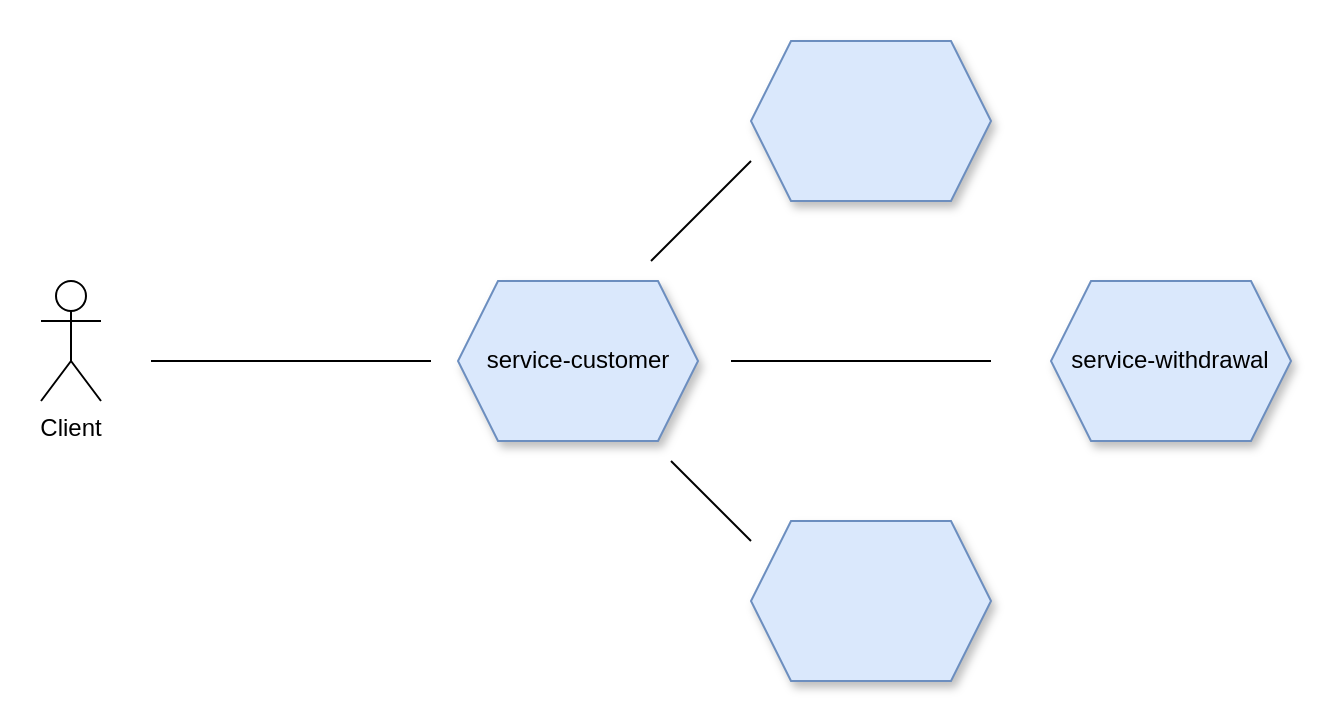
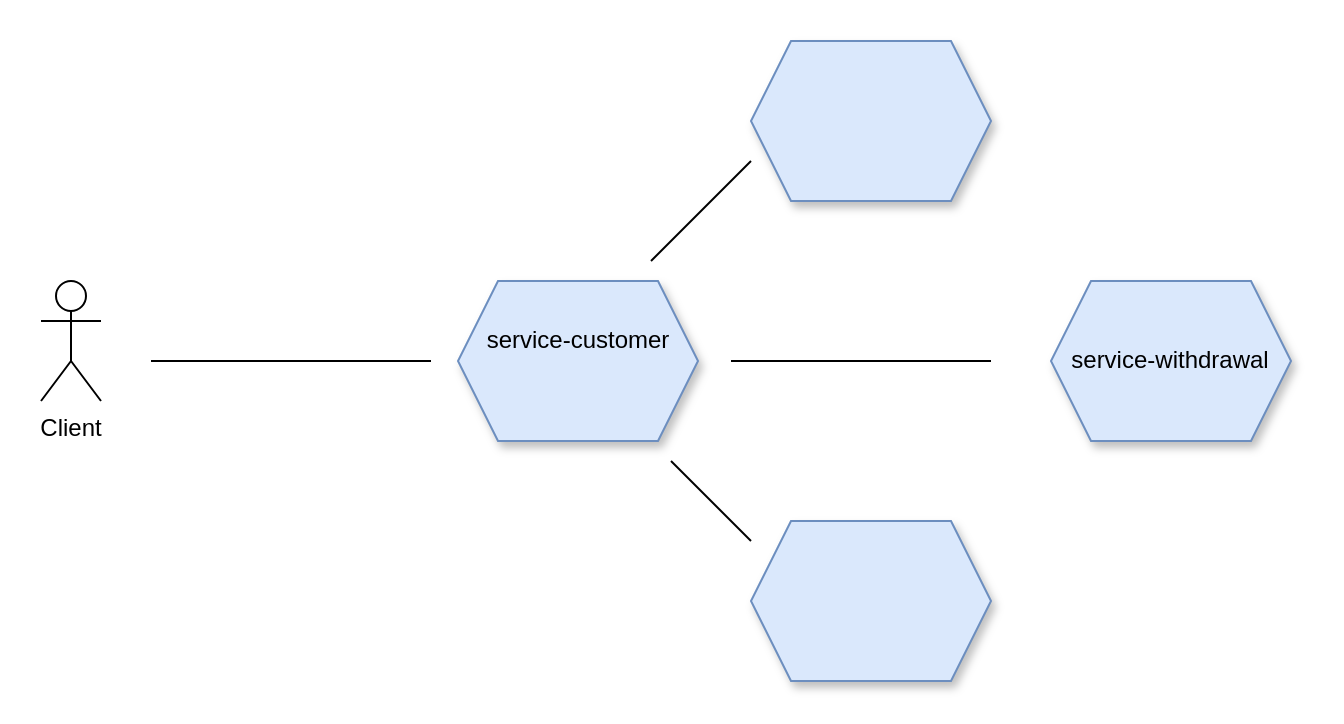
(578, 361) -> (578, 341)
